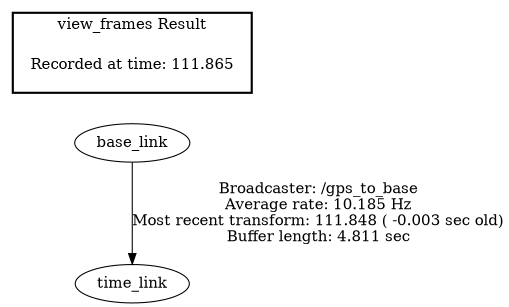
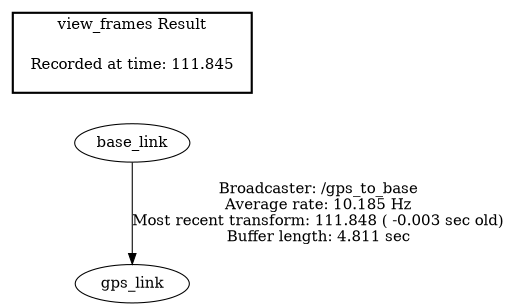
(132, 65) -> (132, 65)
(132, 284) -> (132, 284)
